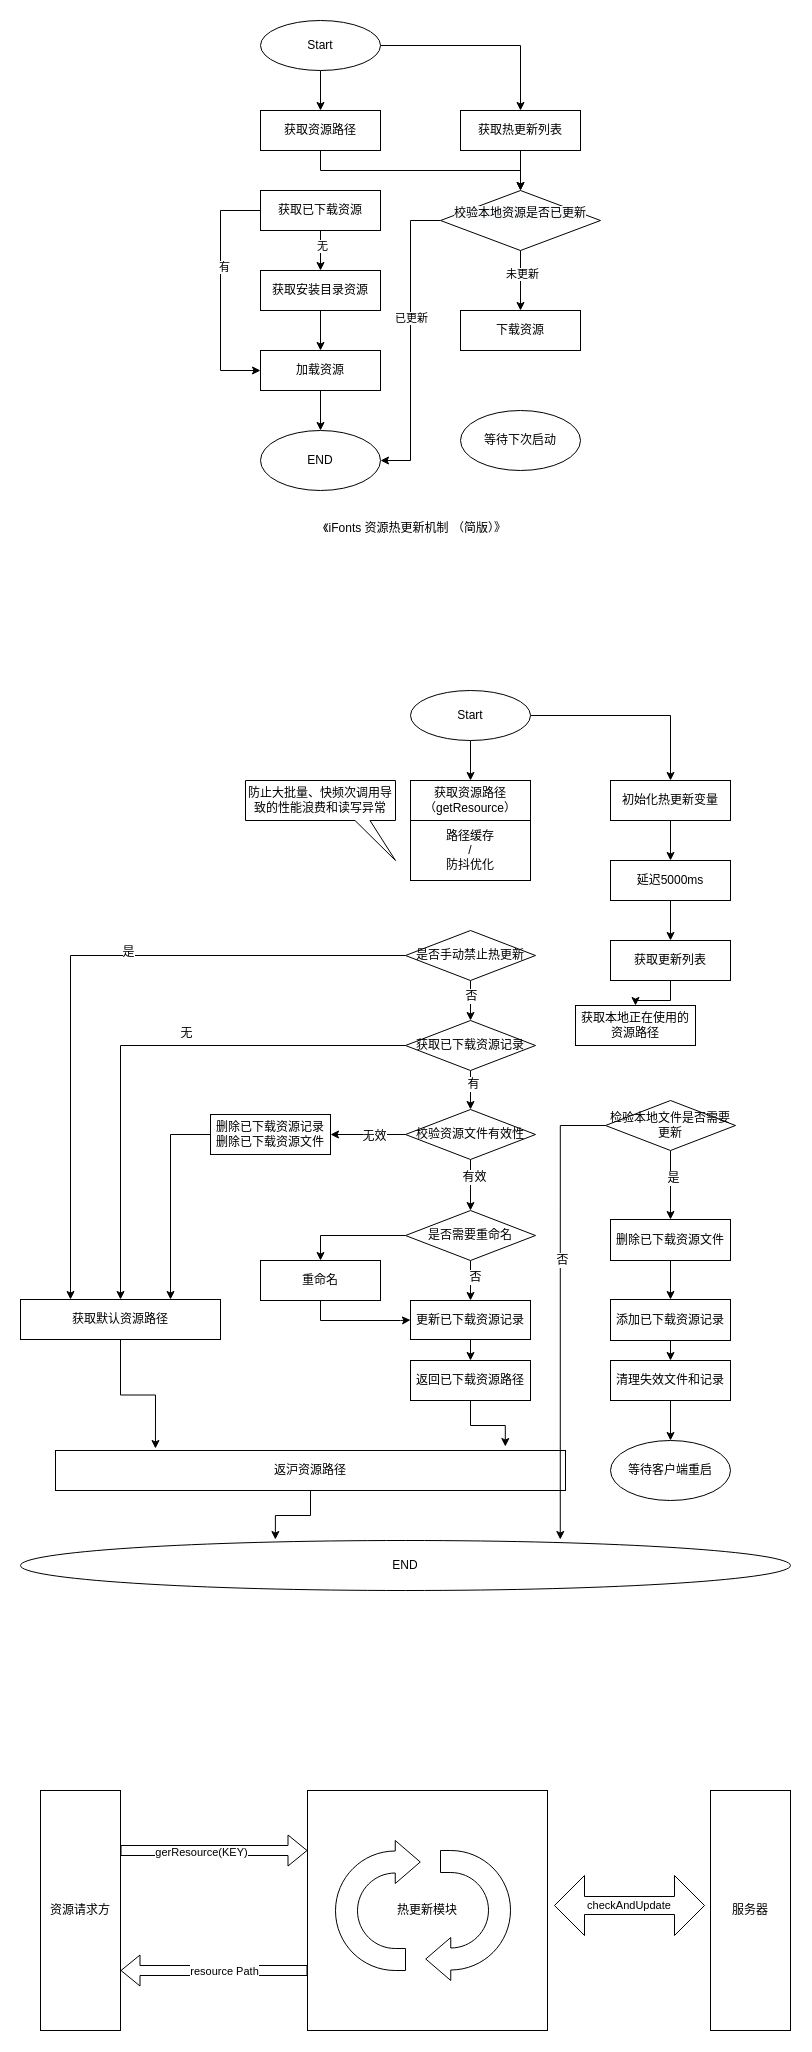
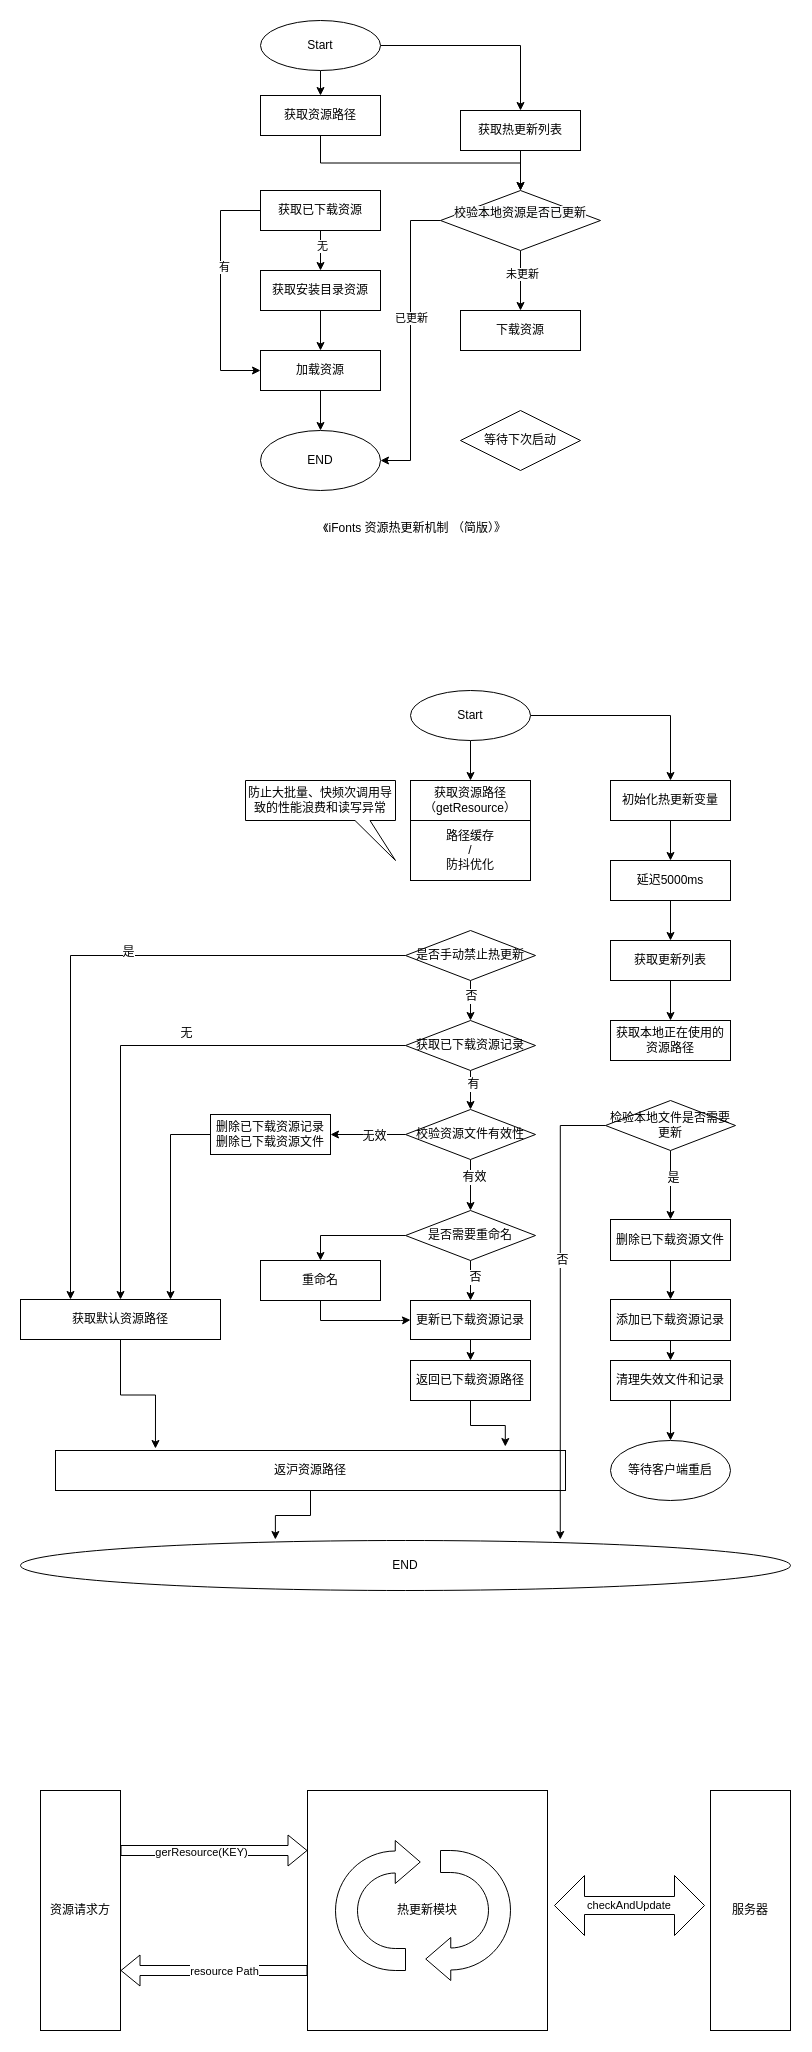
(321, 131) -> (321, 116)
(521, 441) -> (521, 441)
(636, 1026) -> (671, 1041)
